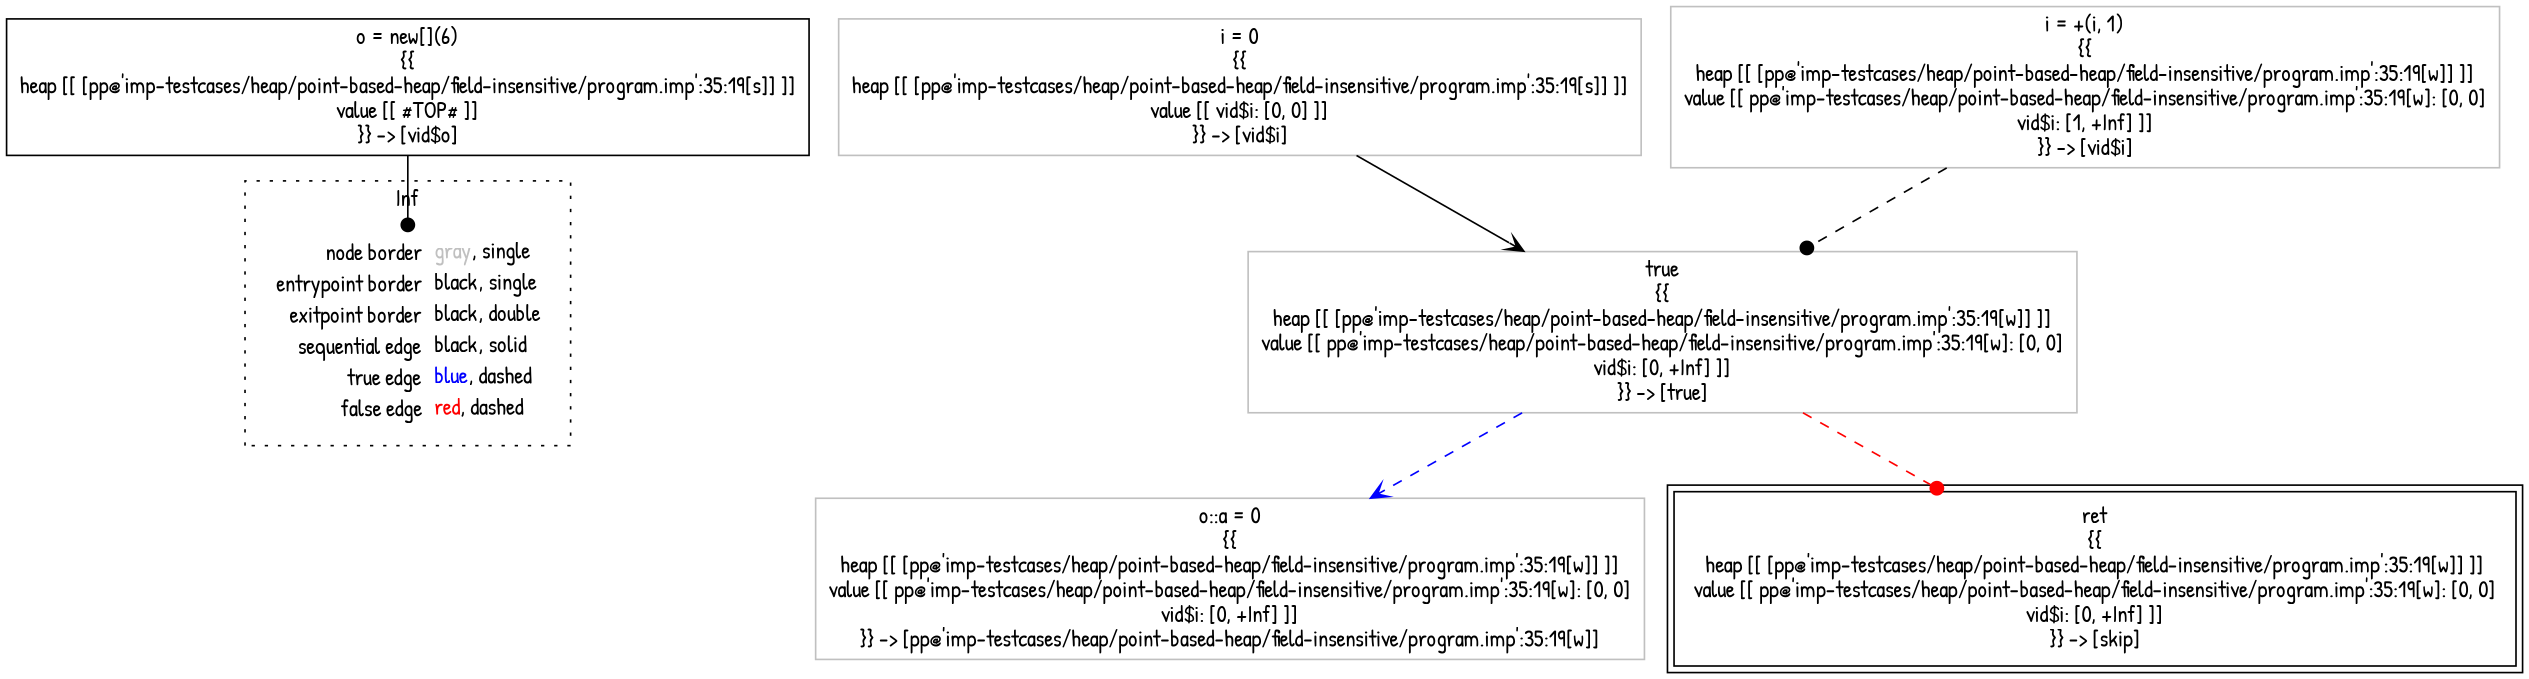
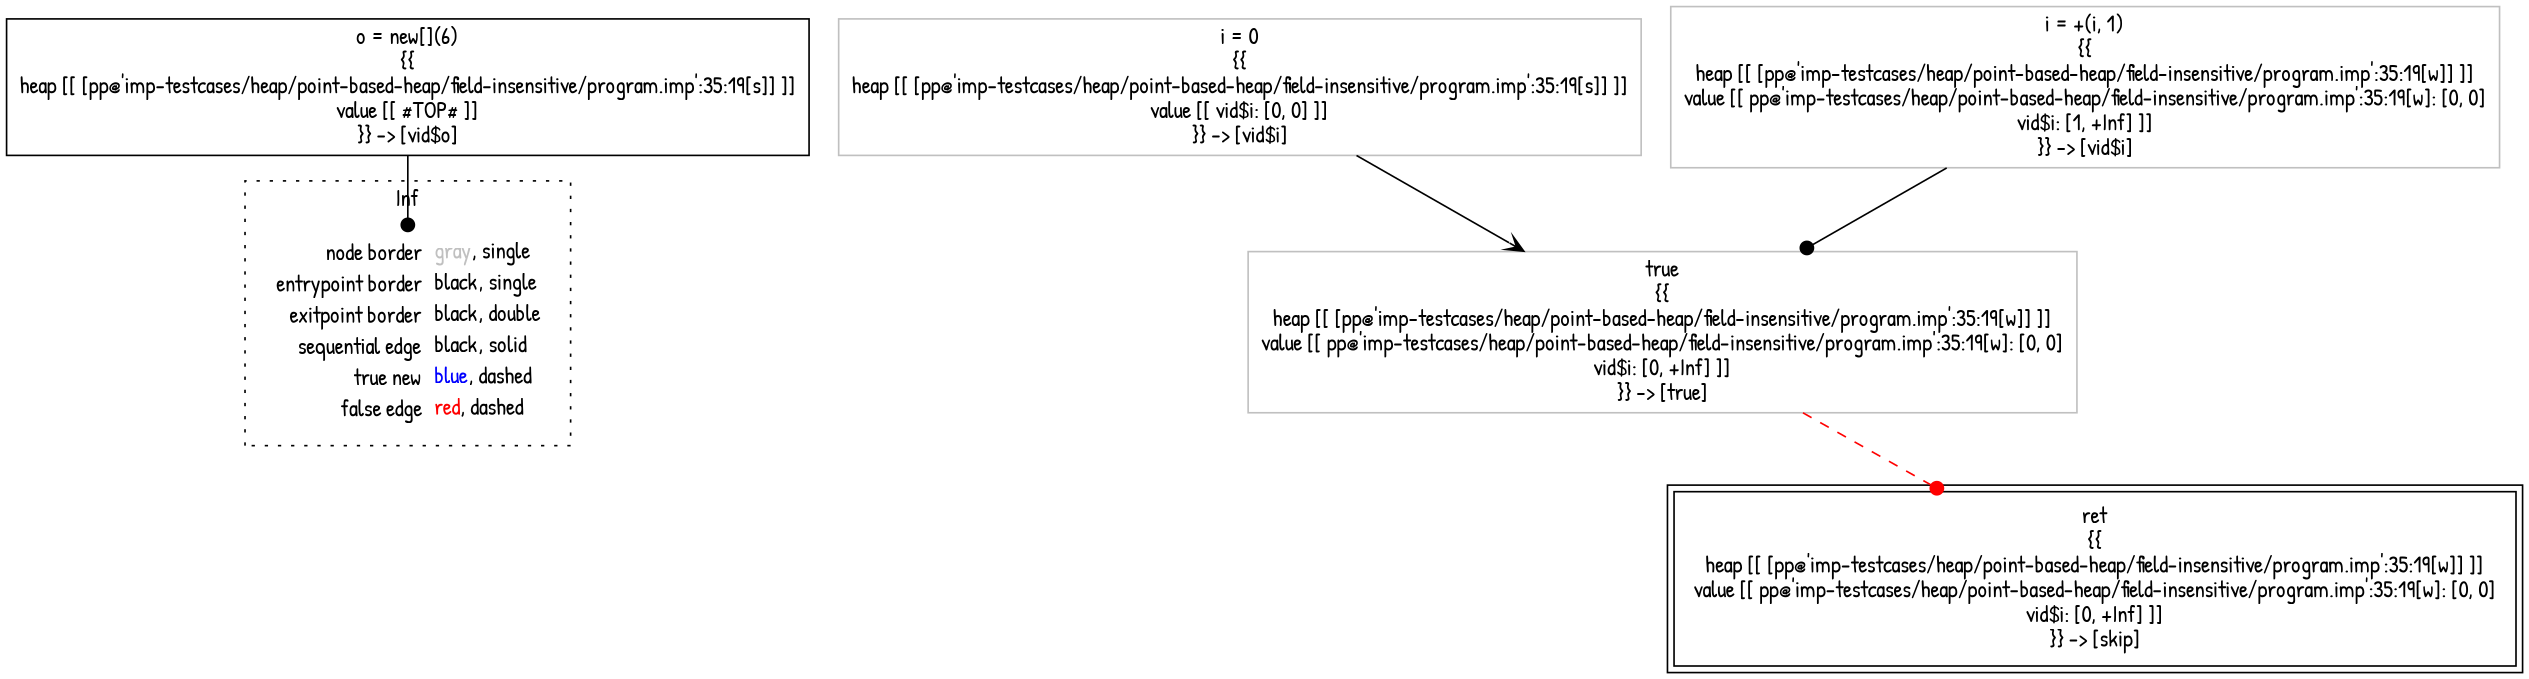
(1880, 206) -> (1880, 206)
(387, 378) -> (391, 378)
(1230, 579) -> none
